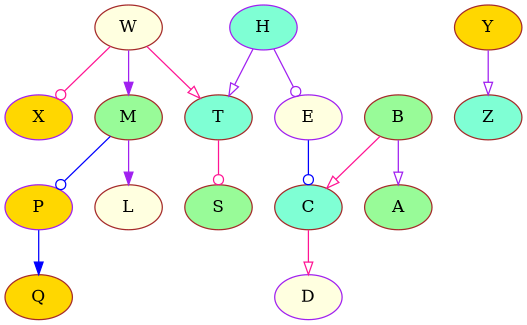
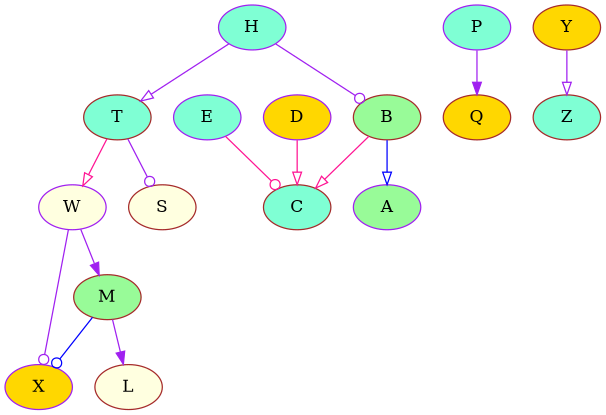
(129, 27) -> (72, 207)
(169, 68) -> (98, 157)
(284, 68) -> (315, 70)
(87, 69) -> (57, 292)
(308, 117) -> (207, 117)
(398, 156) -> (387, 156)
(219, 157) -> (138, 158)
(308, 157) -> (248, 159)
(87, 159) -> (76, 338)
(39, 207) -> (477, 27)
(219, 207) -> (162, 207)
(398, 207) -> (387, 207)
(39, 246) -> (477, 66)
(308, 246) -> (297, 156)
(308, 297) -> (297, 117)
